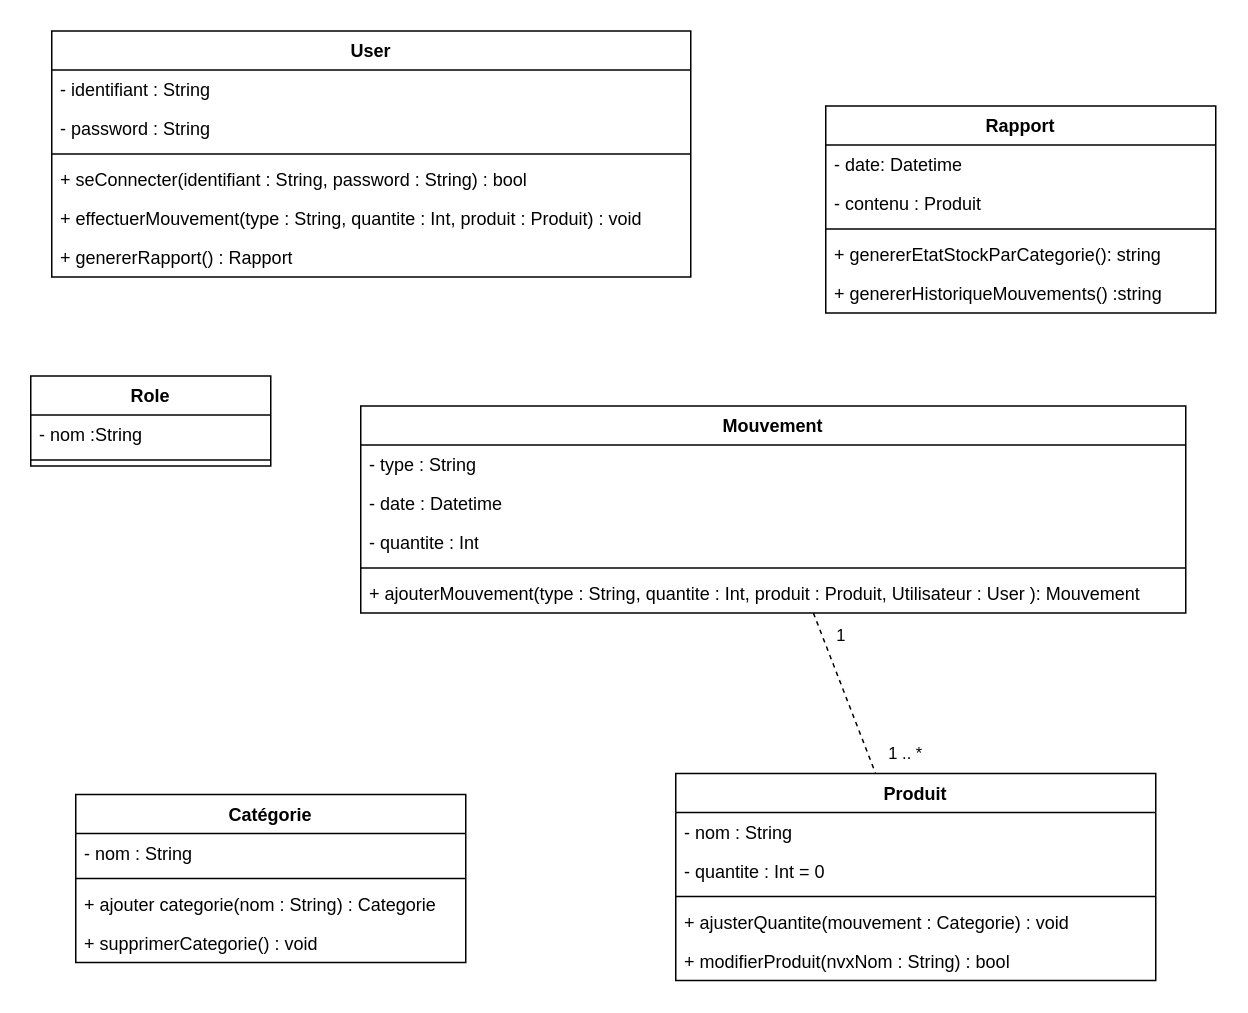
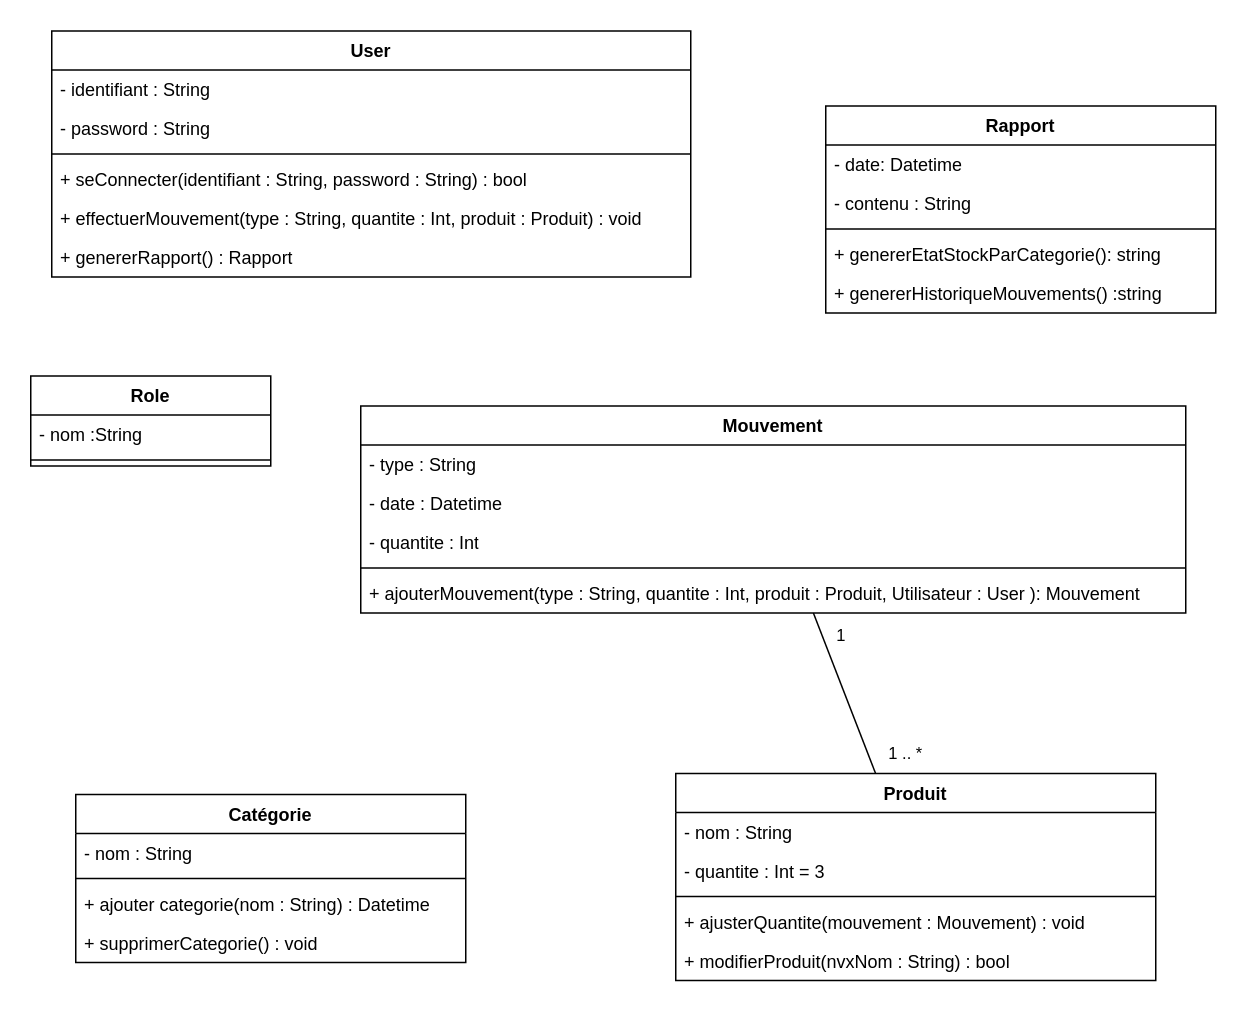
(919, 205) -> (914, 205)
(845, 694) -> (845, 694)
(769, 873) -> (769, 873)
(272, 916) -> (272, 916)
(898, 924) -> (901, 924)
